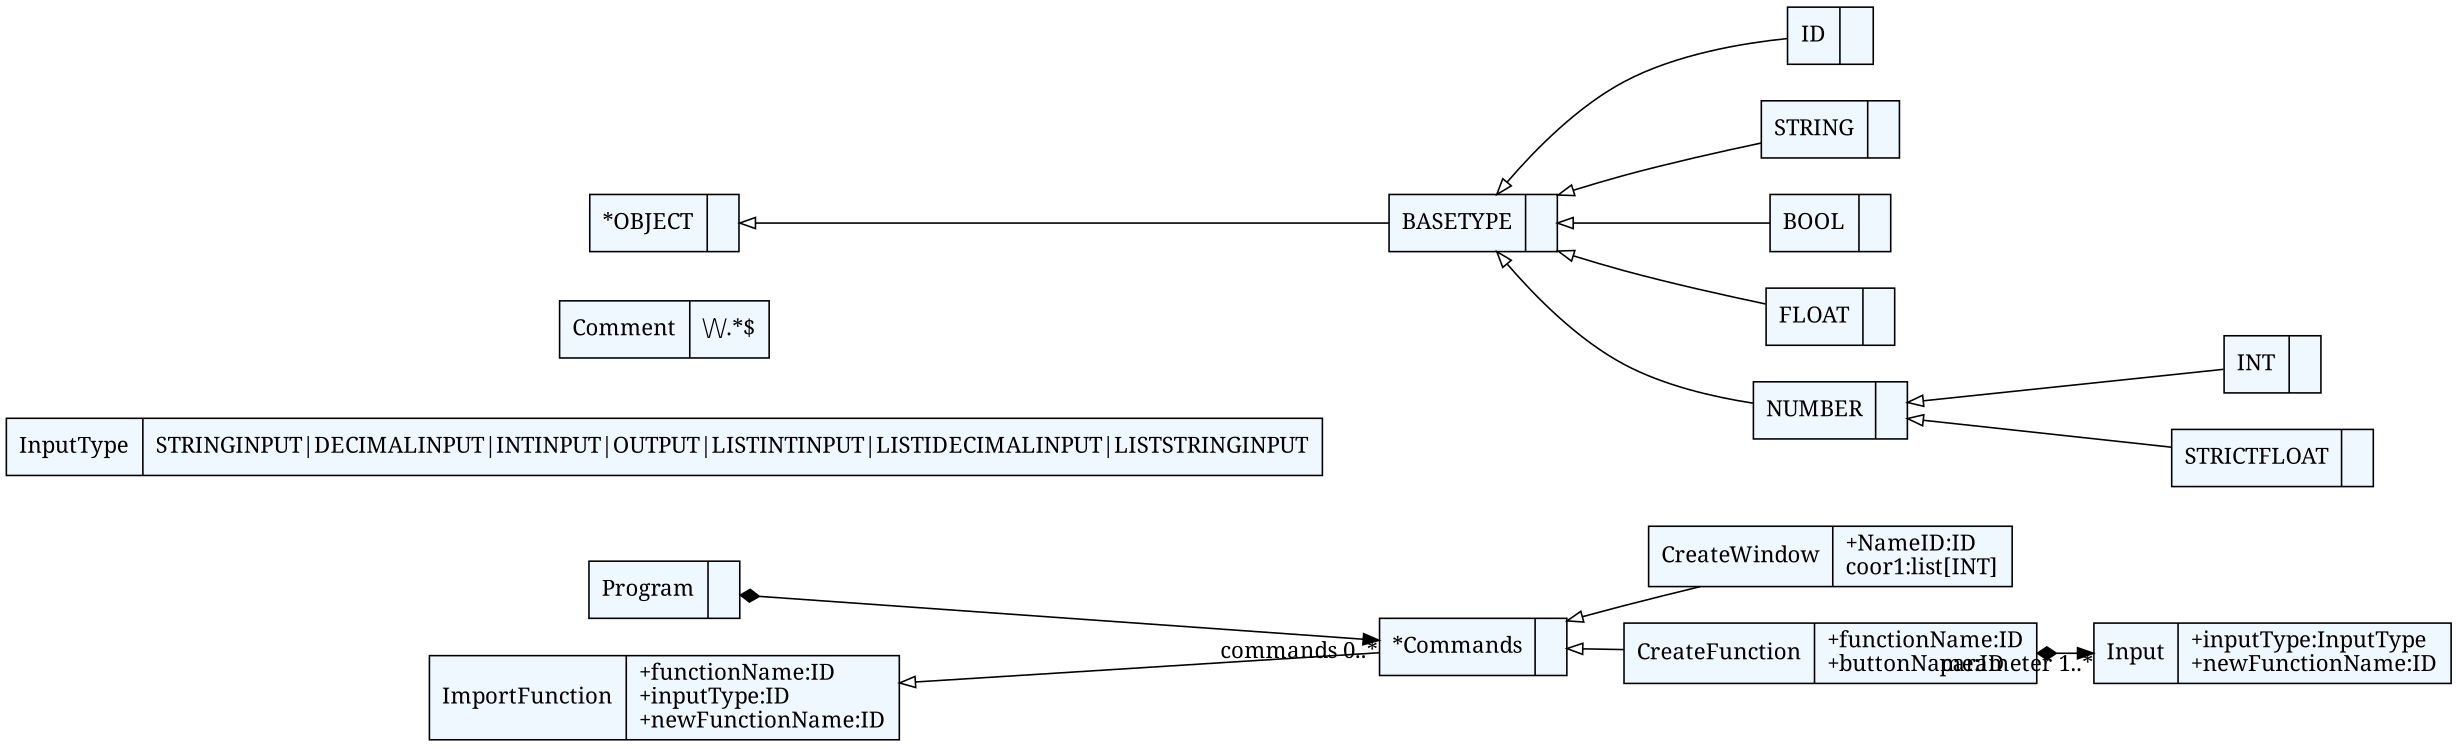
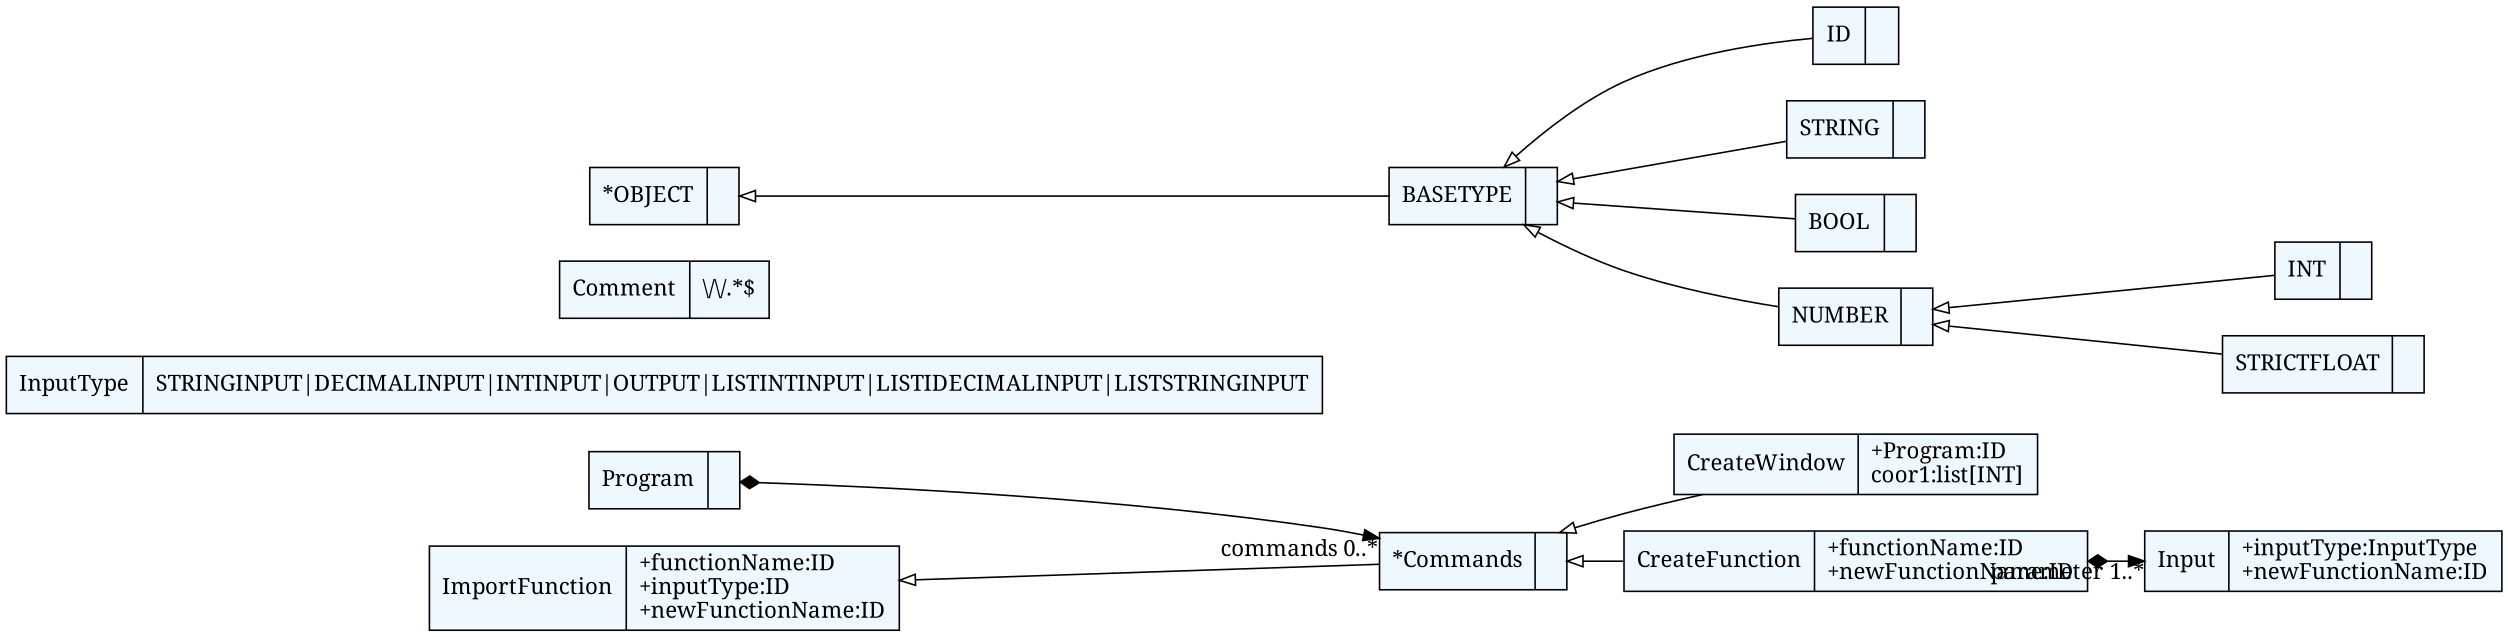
(1830, 317) -> none
(1911, 544) -> (1939, 452)
(1916, 664) -> (1951, 572)
